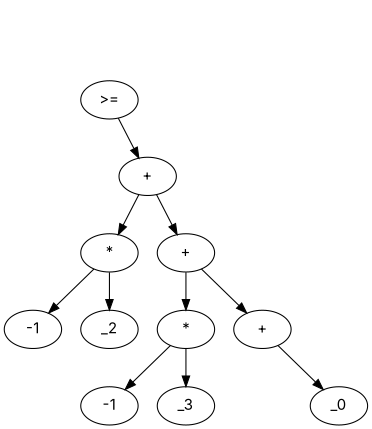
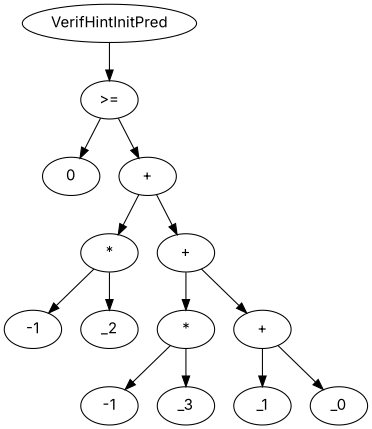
none -> (109, 23)
none -> (71, 176)
none -> (262, 406)
